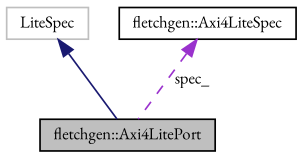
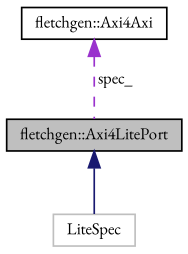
(208, 23) -> (94, 23)
(93, 86) -> (94, 191)
